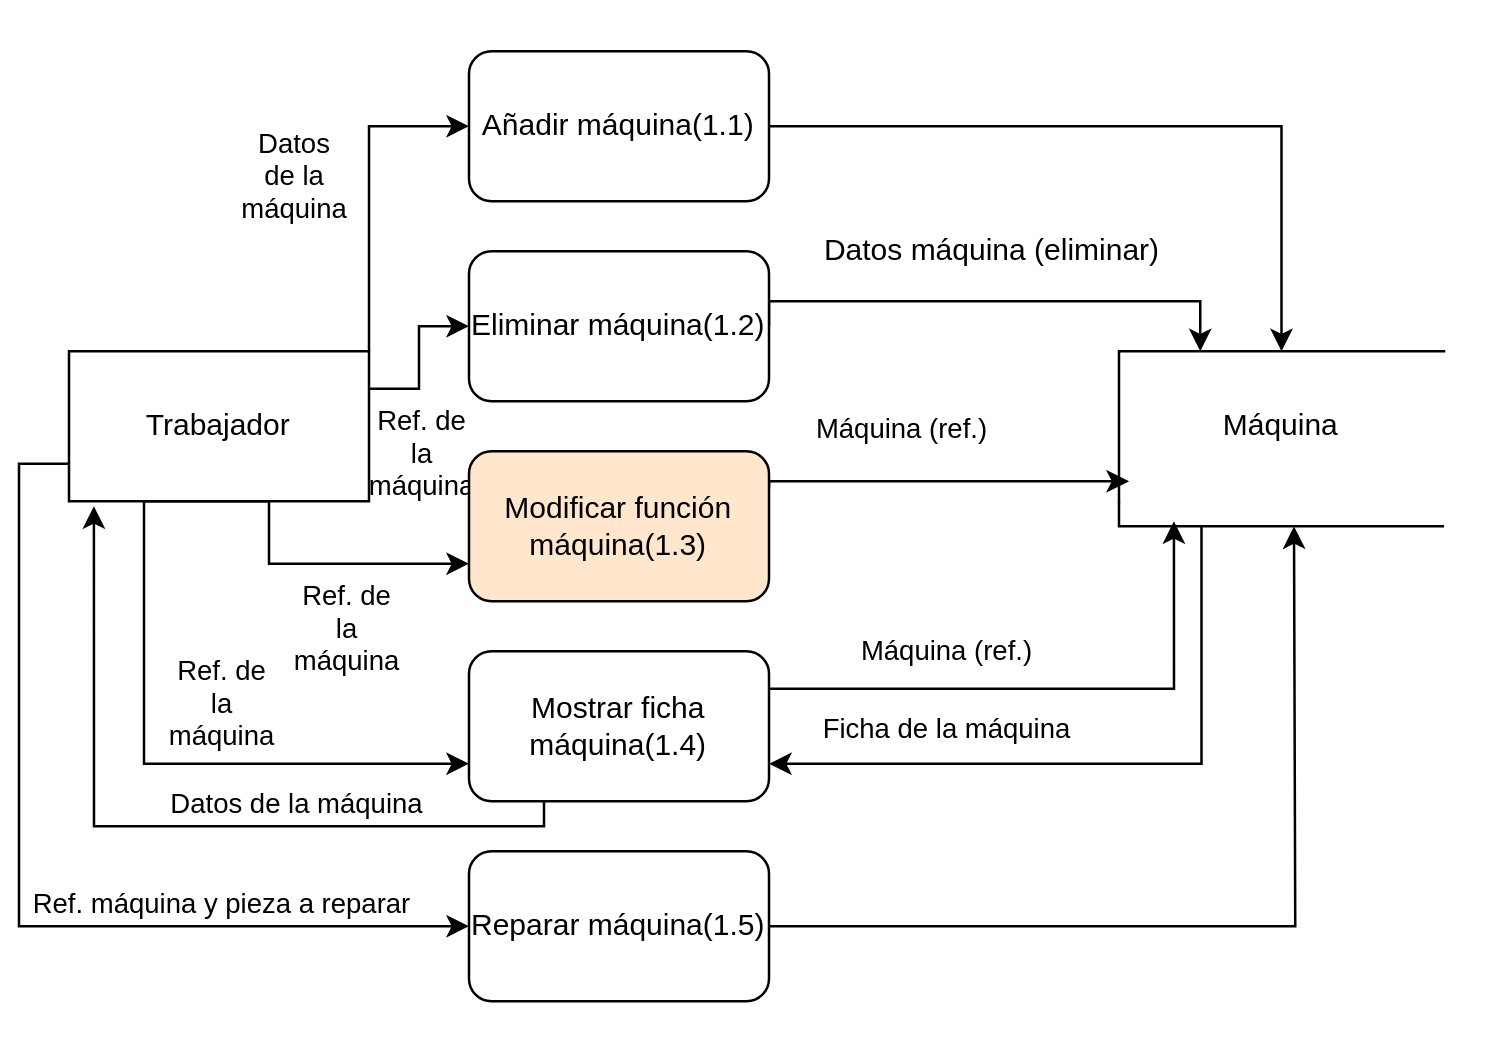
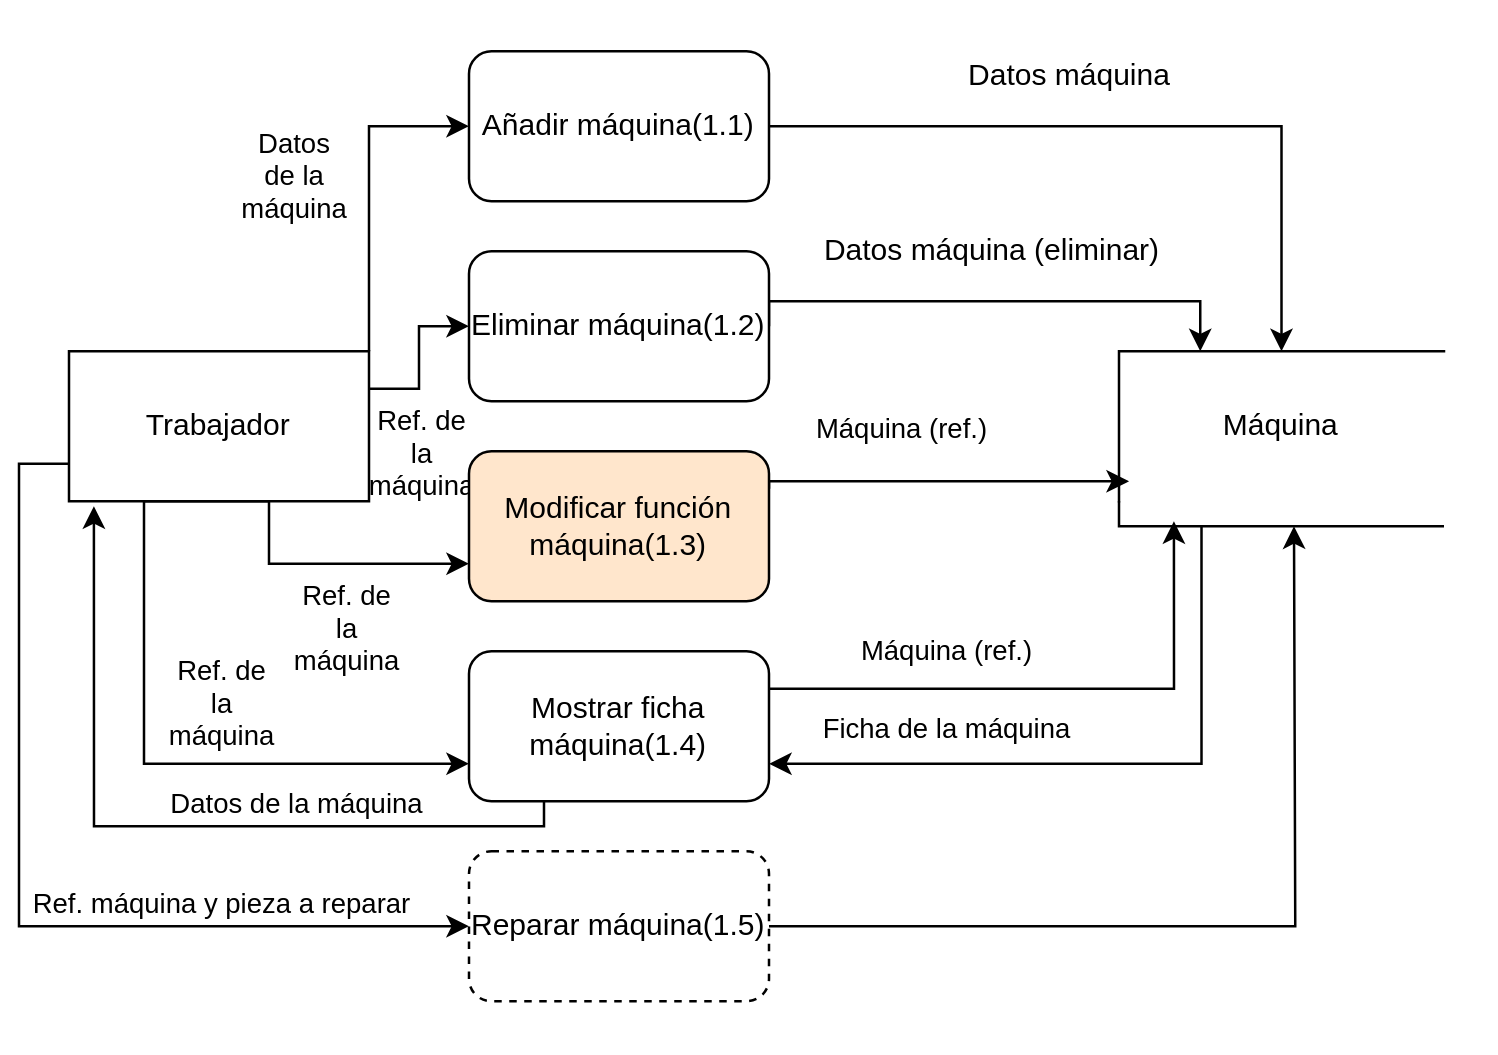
none -> (1069, 76)
(619, 926) -> (619, 926)
